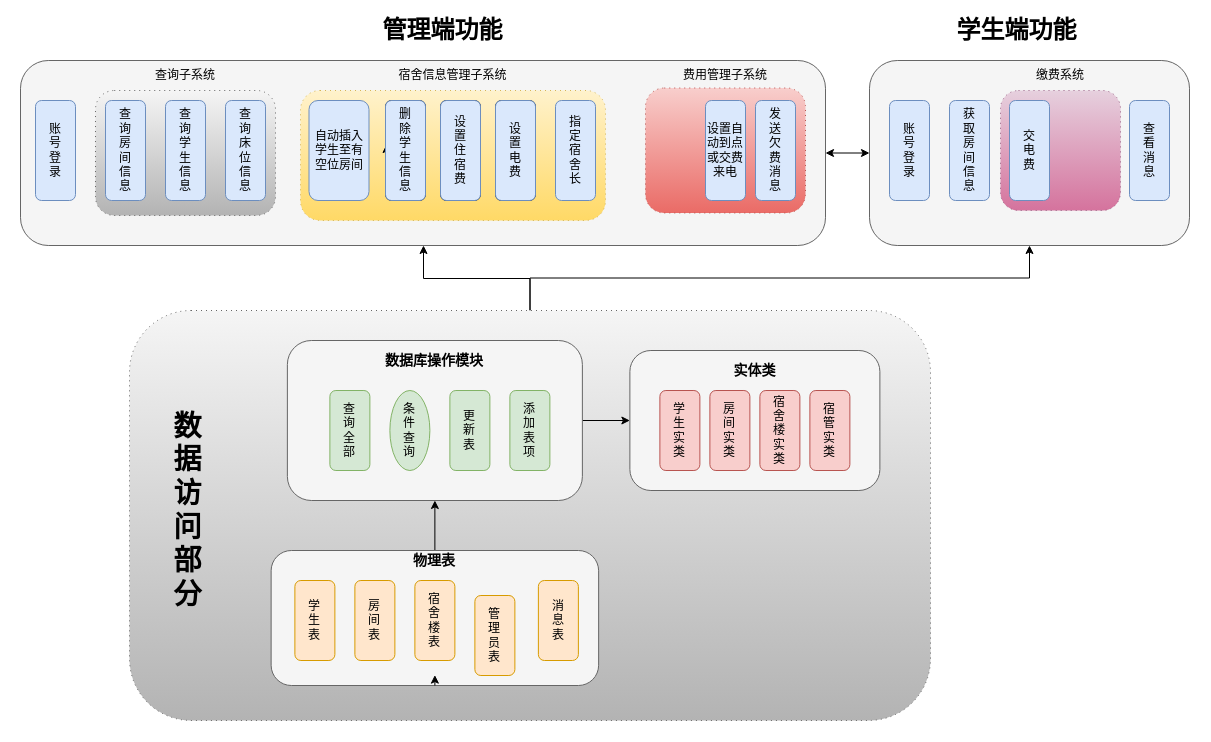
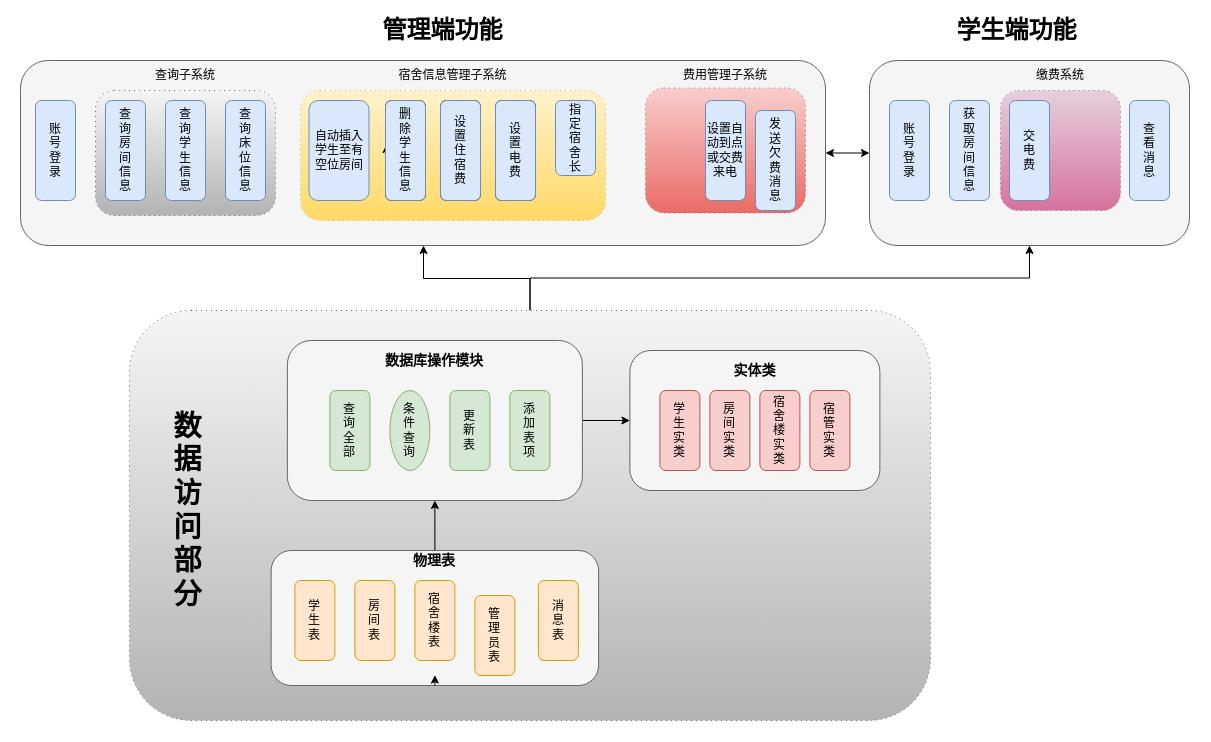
(576, 151) -> (576, 138)
(776, 151) -> (776, 161)
